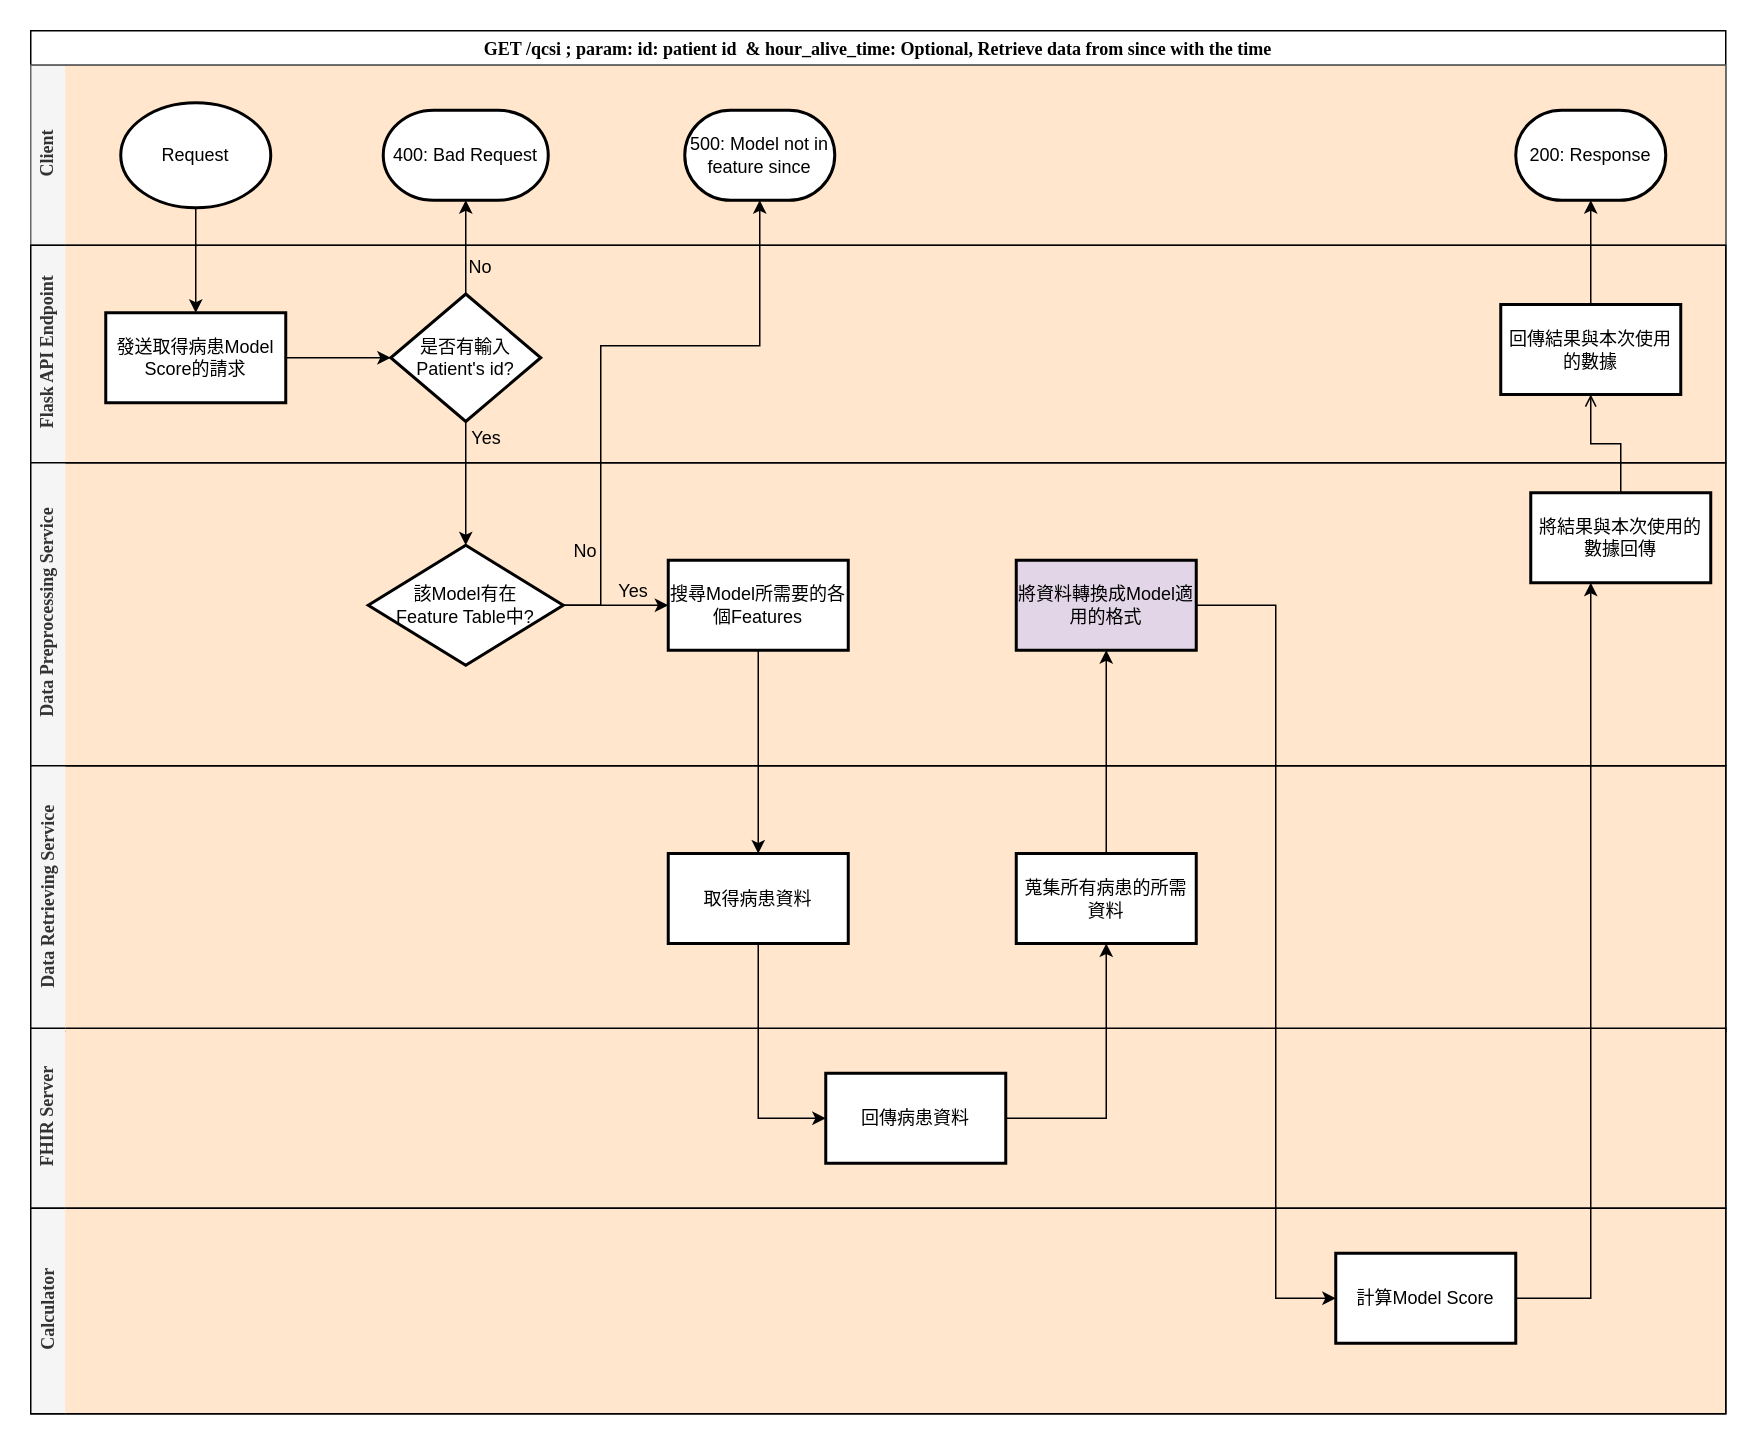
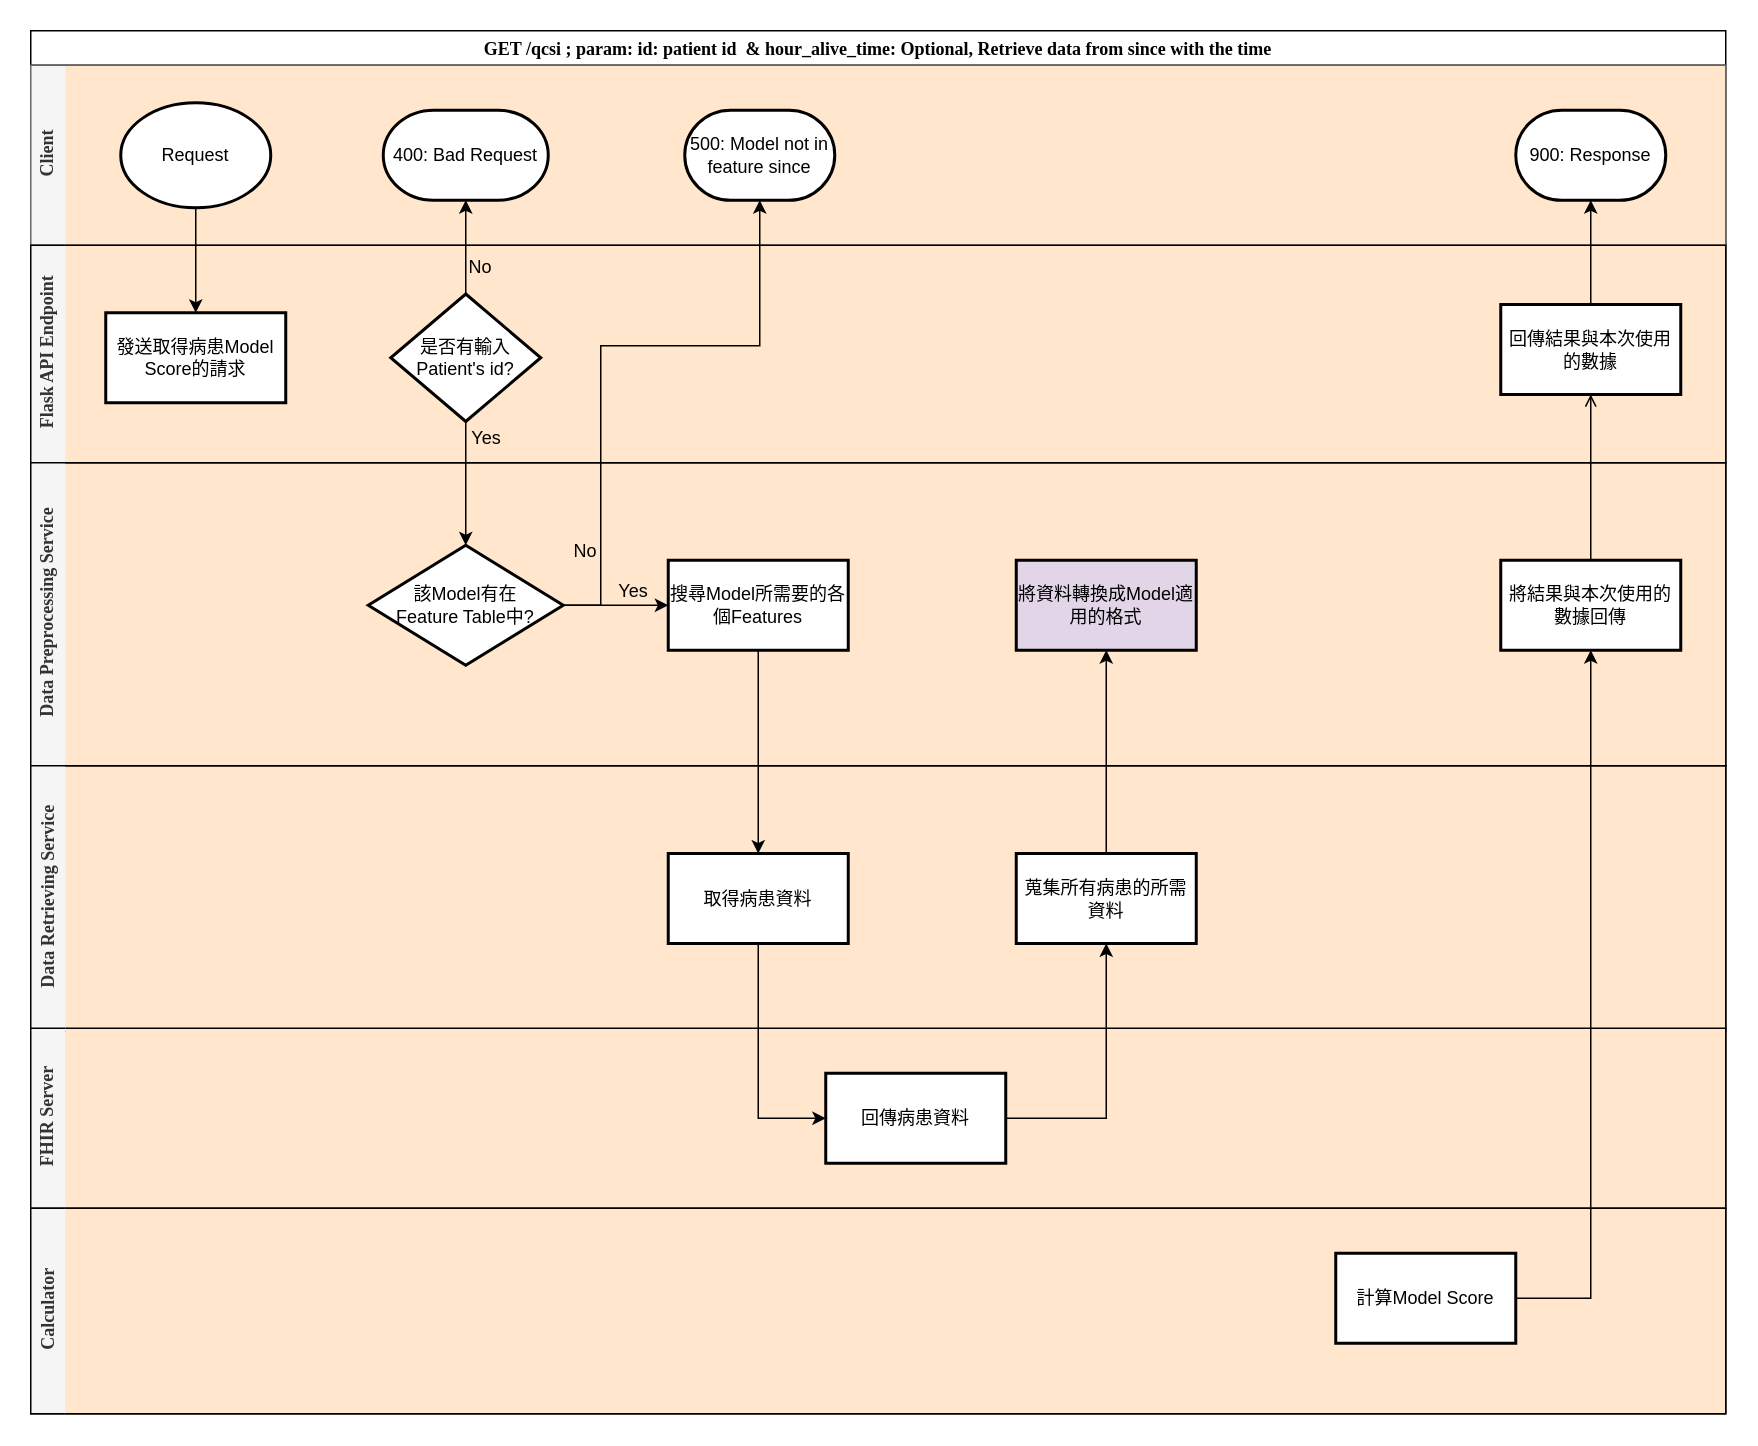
(1591, 155) -> (1591, 155)
(333, 358) -> none
(1621, 538) -> (1591, 605)
(1276, 937) -> none
